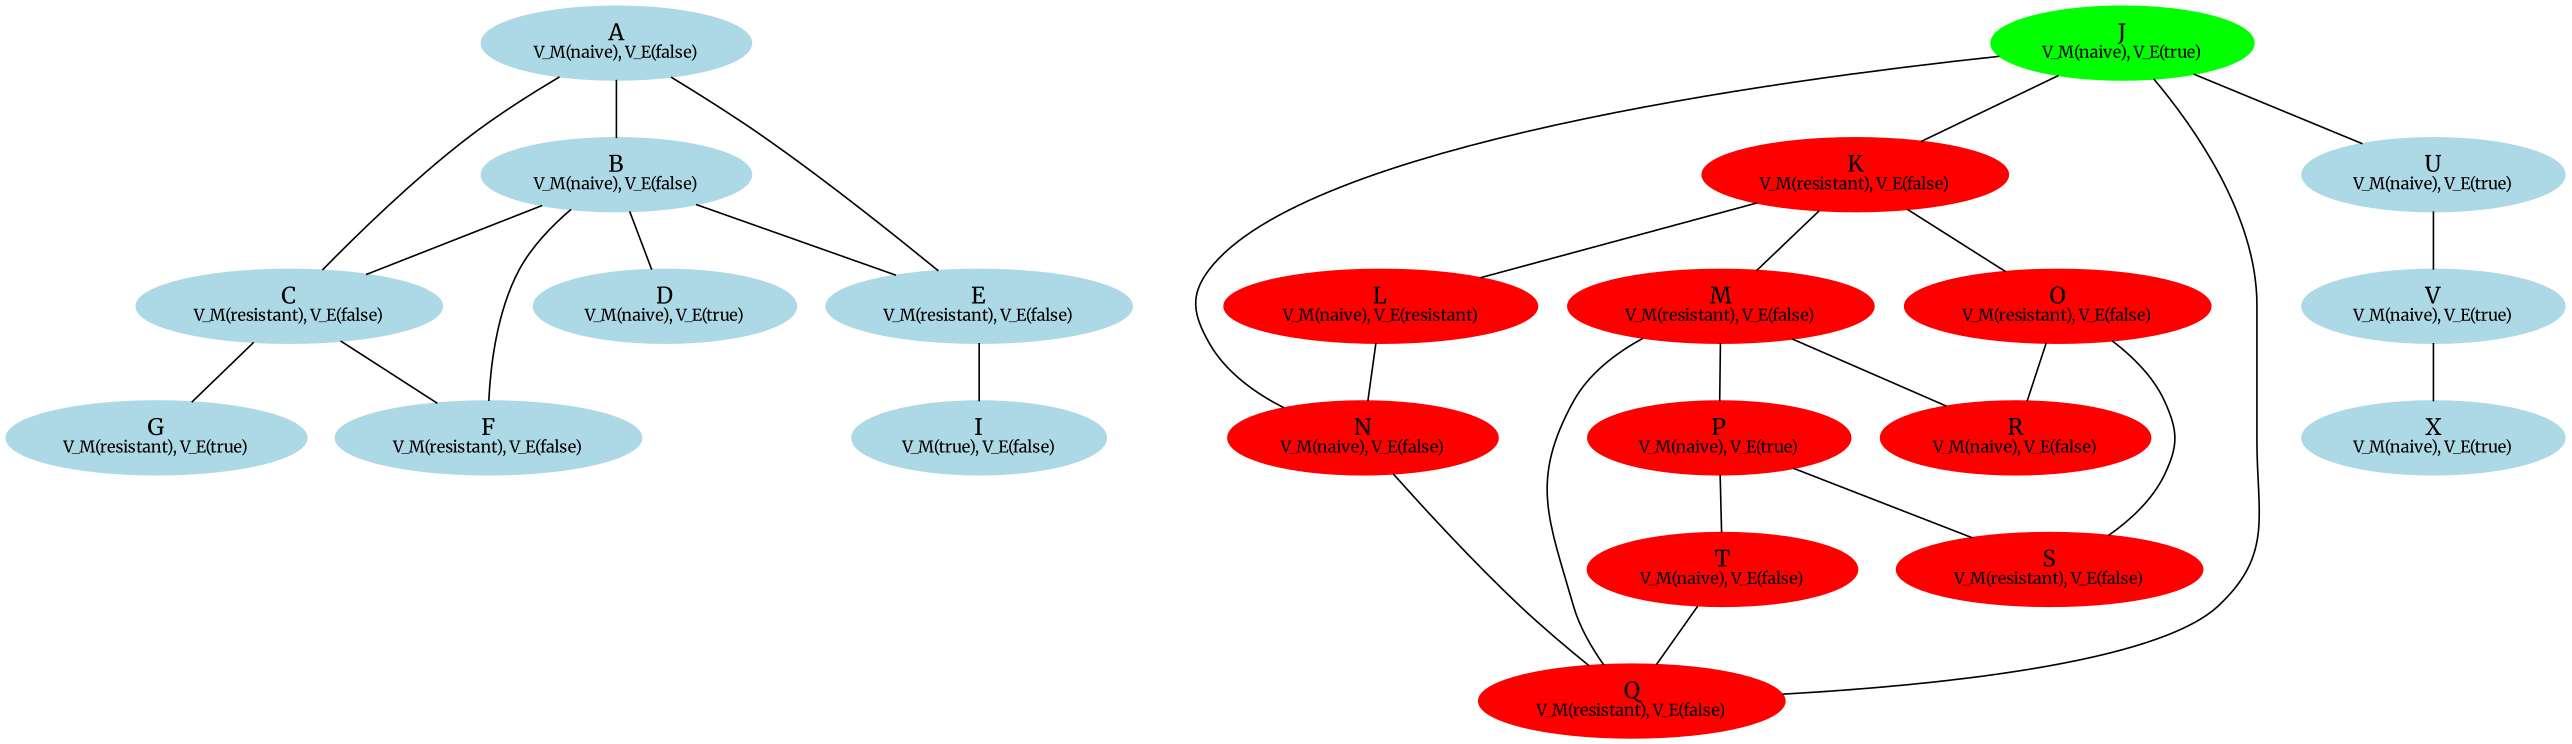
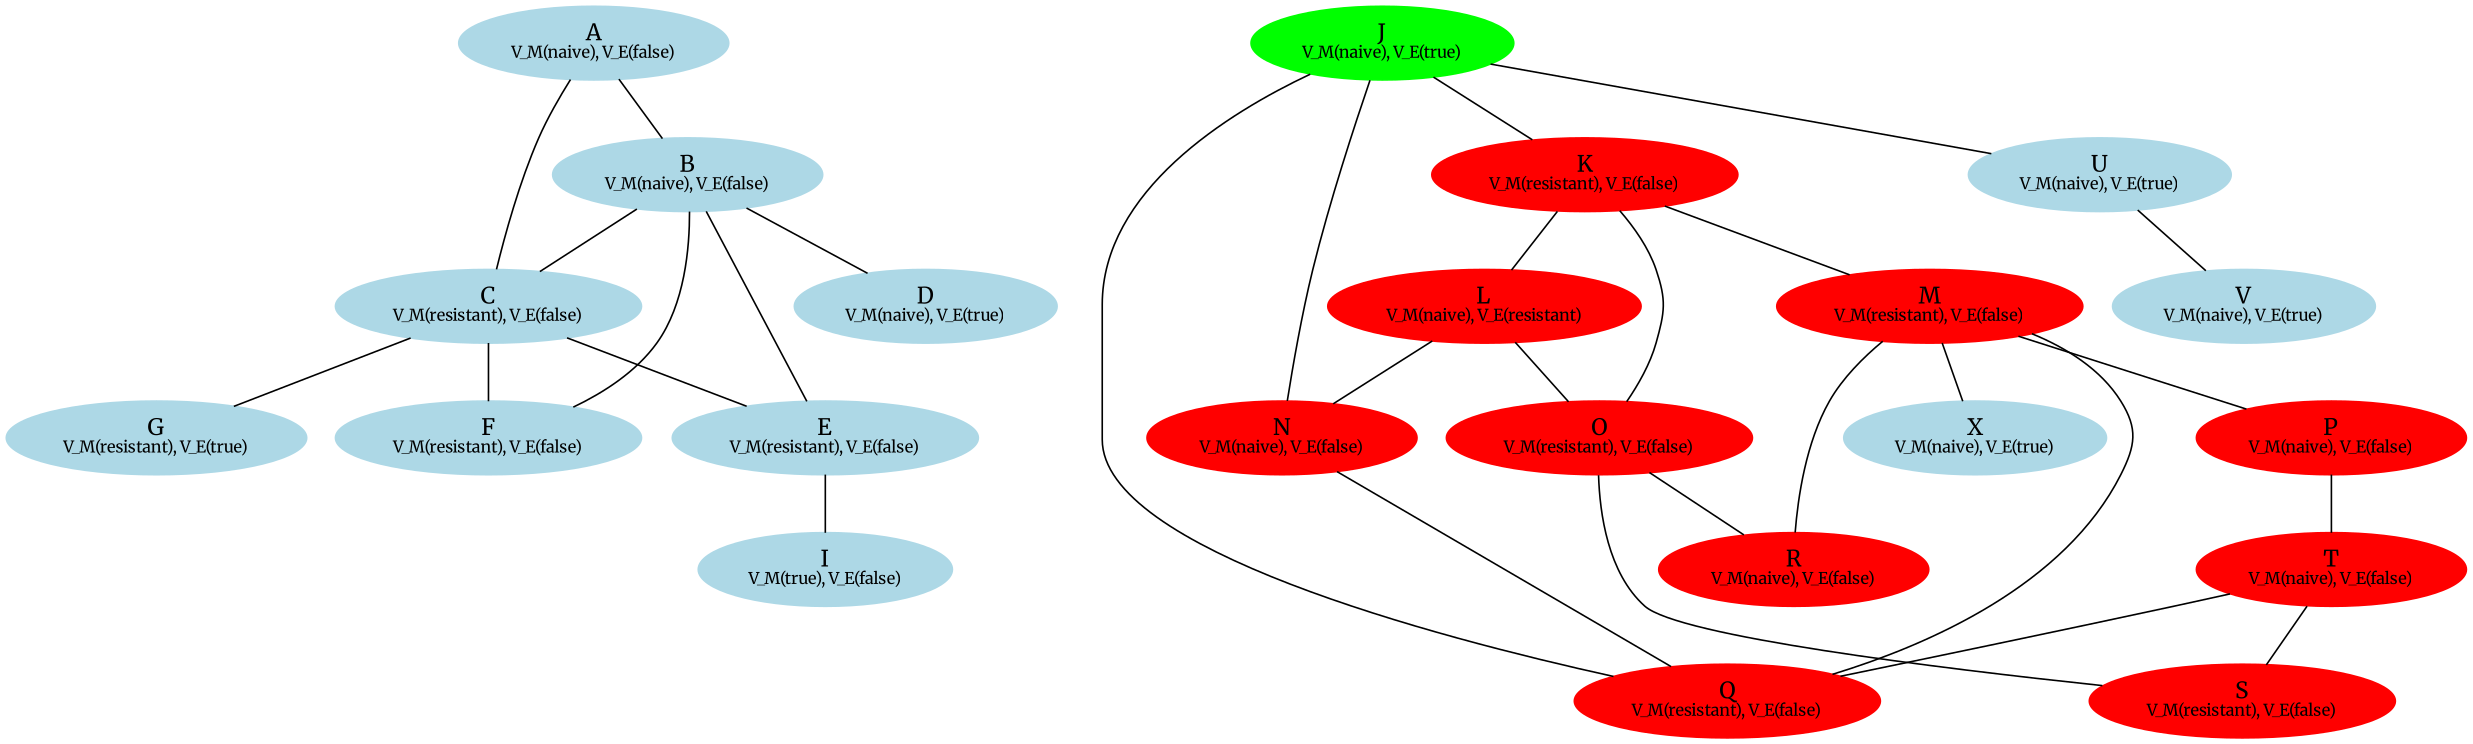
(808, 169) -> (657, 372)
none -> (1542, 372)
(2433, 372) -> (1952, 372)
(1719, 448) -> (2331, 448)
(1883, 503) -> (2287, 635)
